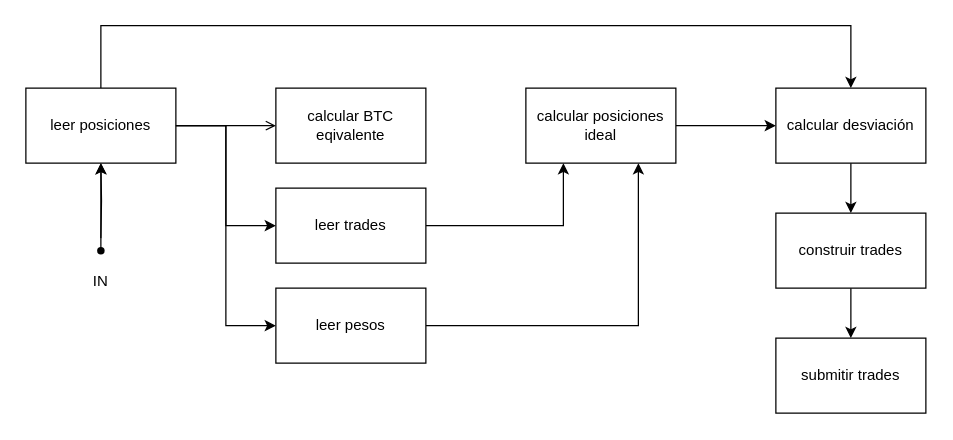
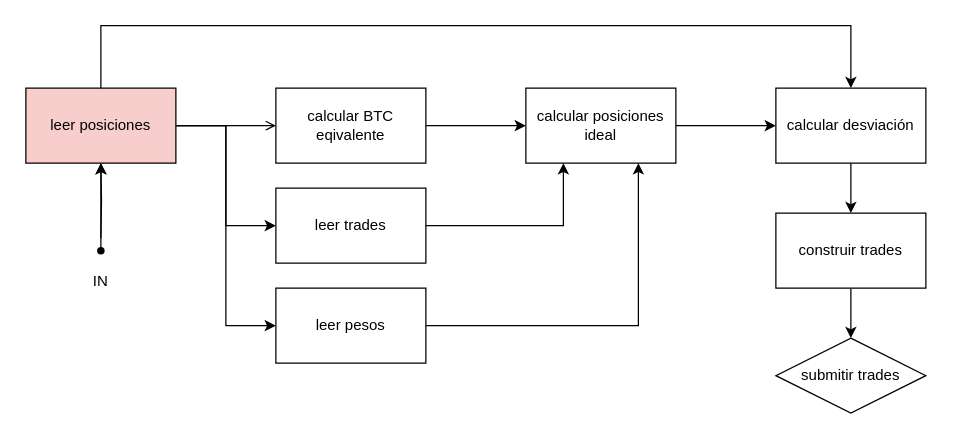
(101, 126) -> (101, 126)
none -> (472, 126)
(851, 376) -> (851, 376)
